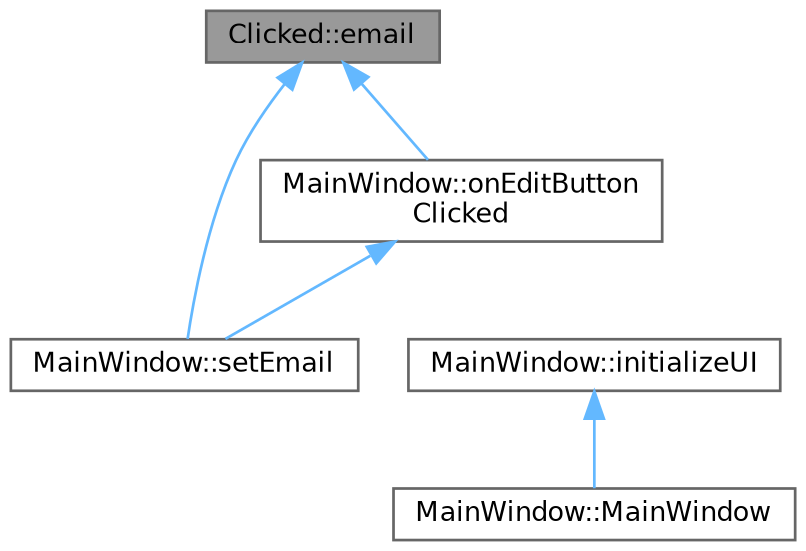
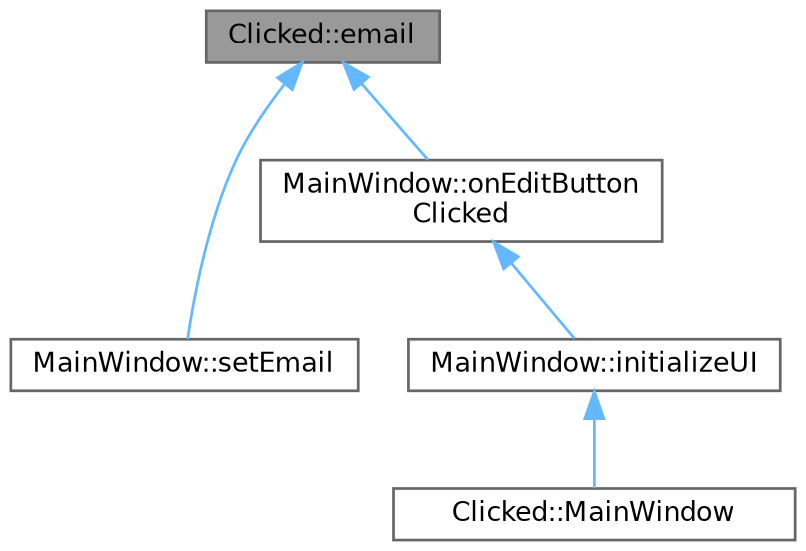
(298, 297) -> (543, 301)
(594, 514) -> (594, 514)
